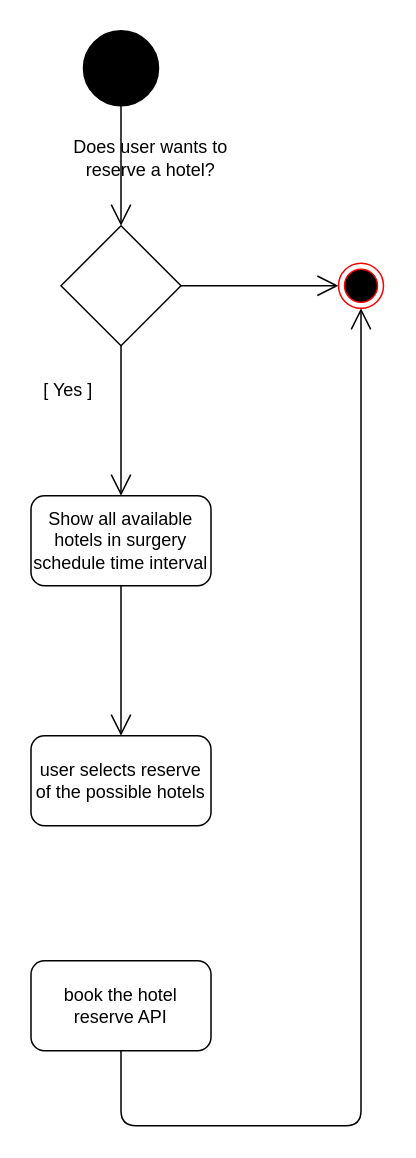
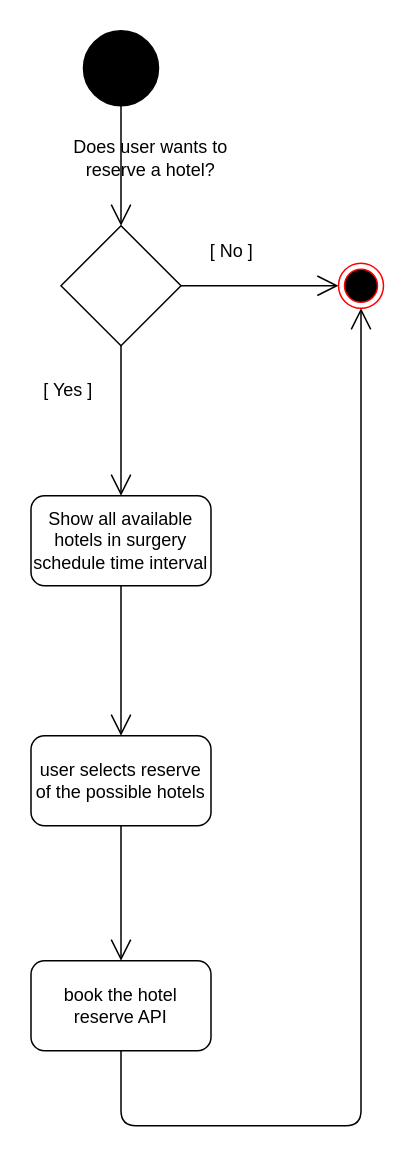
none -> (232, 251)
none -> (121, 891)
